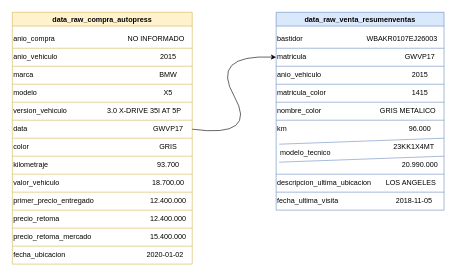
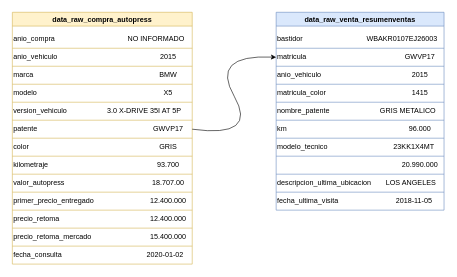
(301, 111) -> (306, 111)
(22, 129) -> (28, 129)
(315, 153) -> (312, 147)
(39, 183) -> (43, 183)
(168, 183) -> (168, 183)
(42, 255) -> (41, 255)
